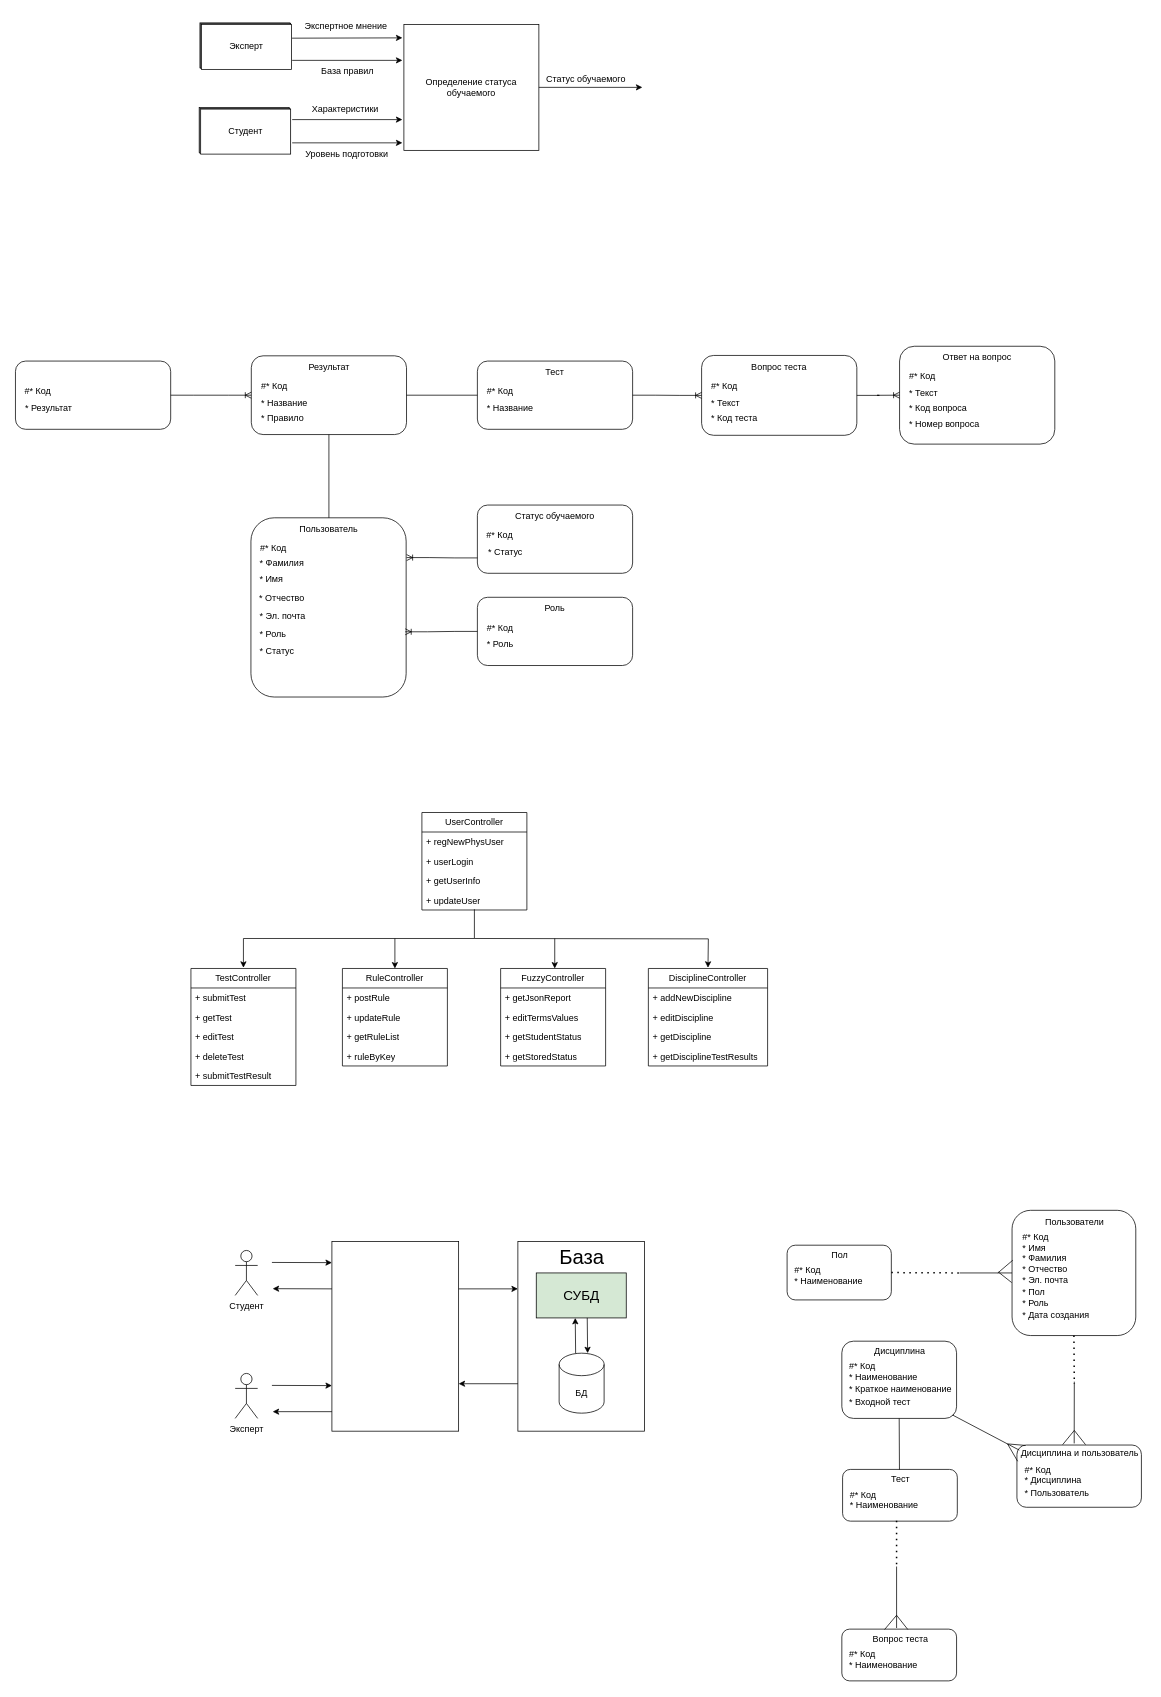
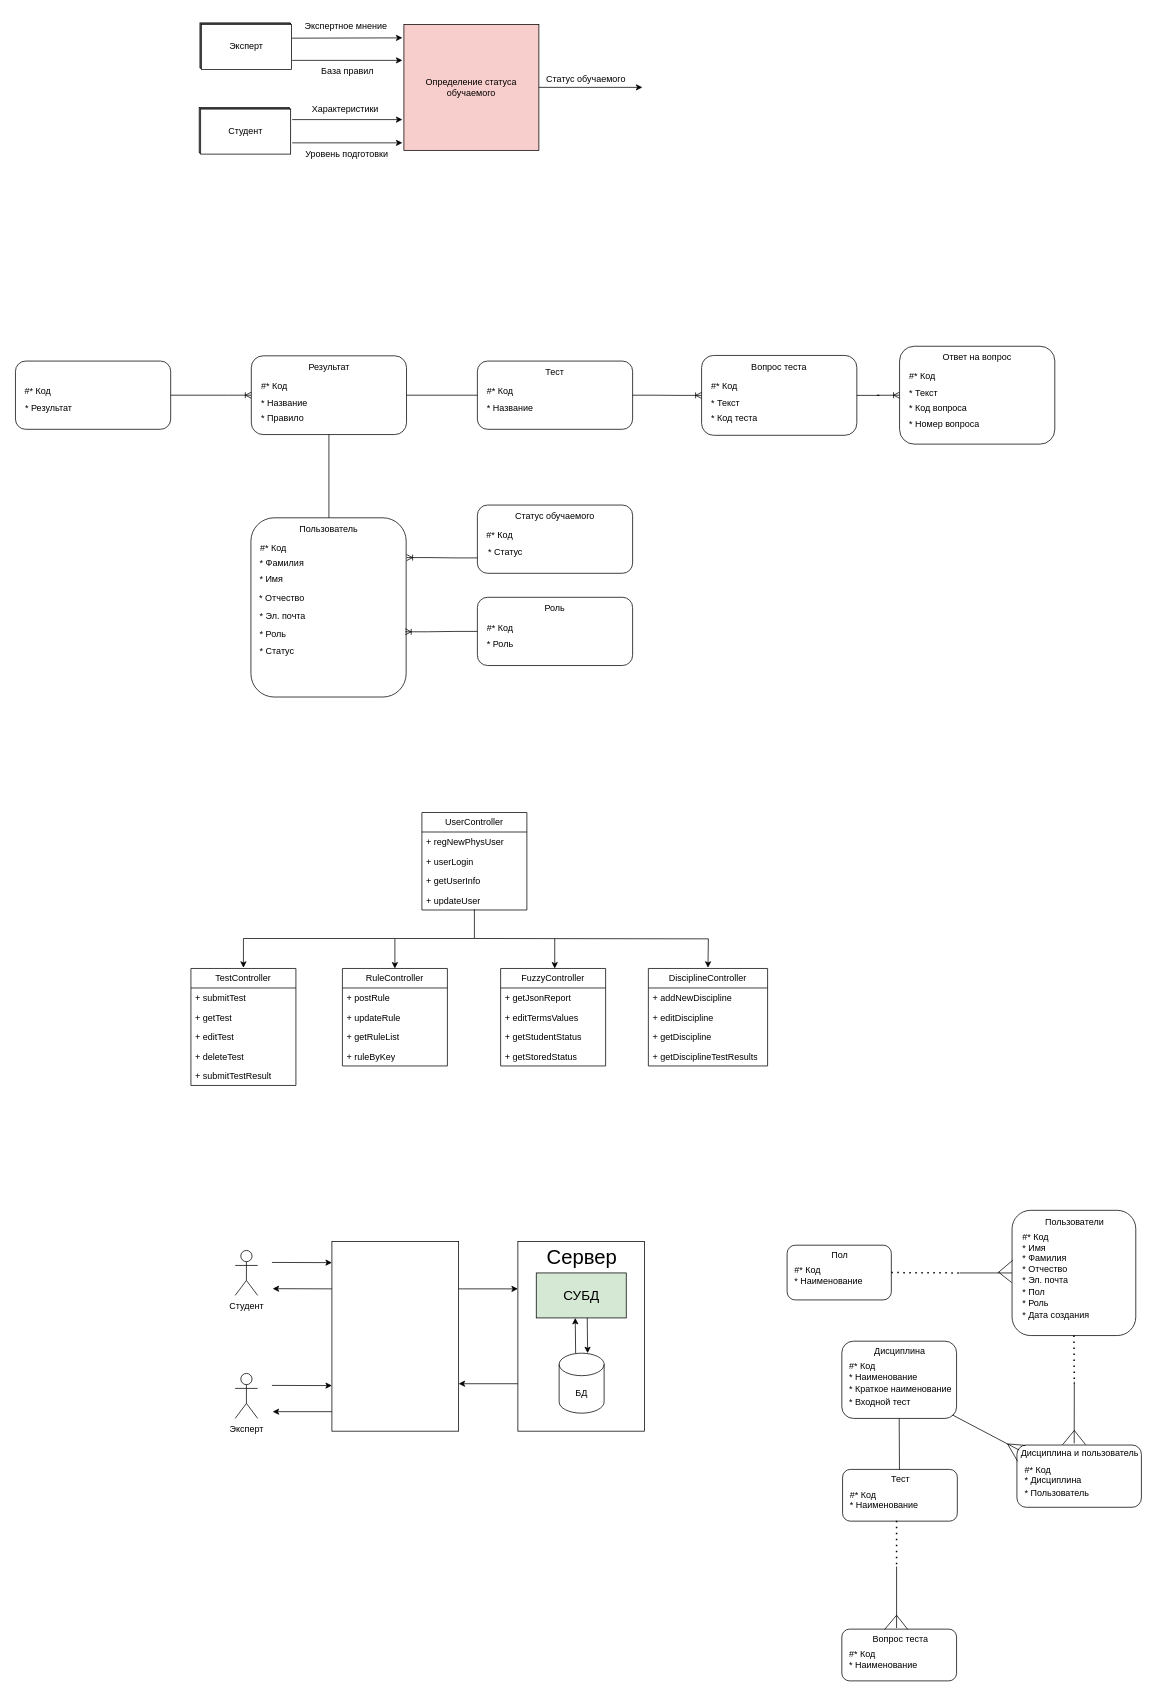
(471, 87) -> (471, 87)
(582, 1258) -> (582, 1258)
